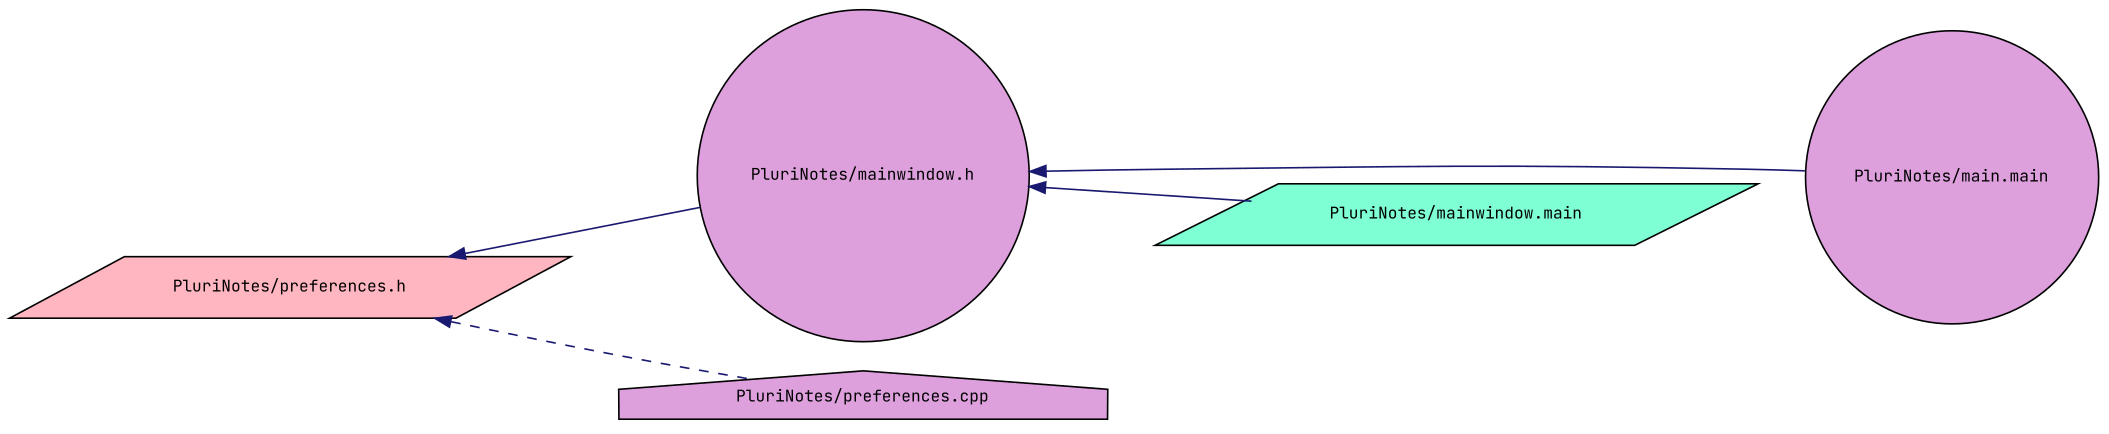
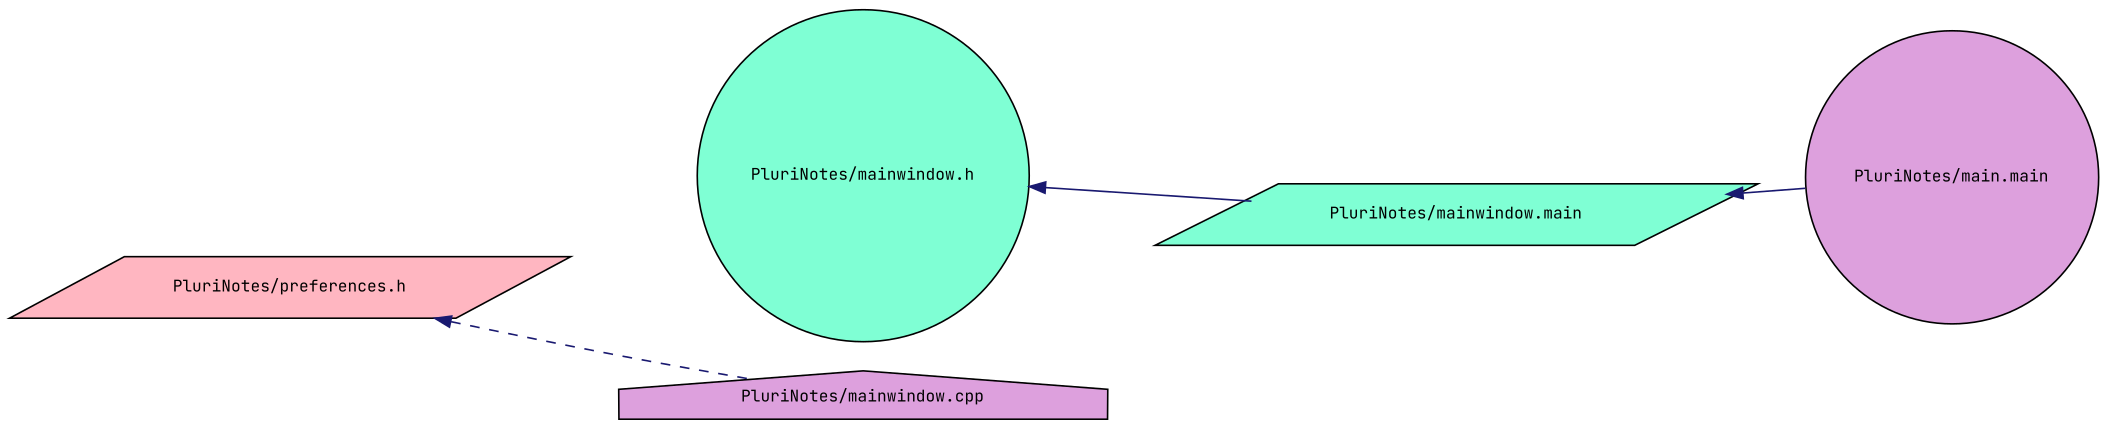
(1425, 166) -> (1774, 191)
(863, 176) -> (863, 176)
(583, 230) -> none
(863, 398) -> (863, 398)
